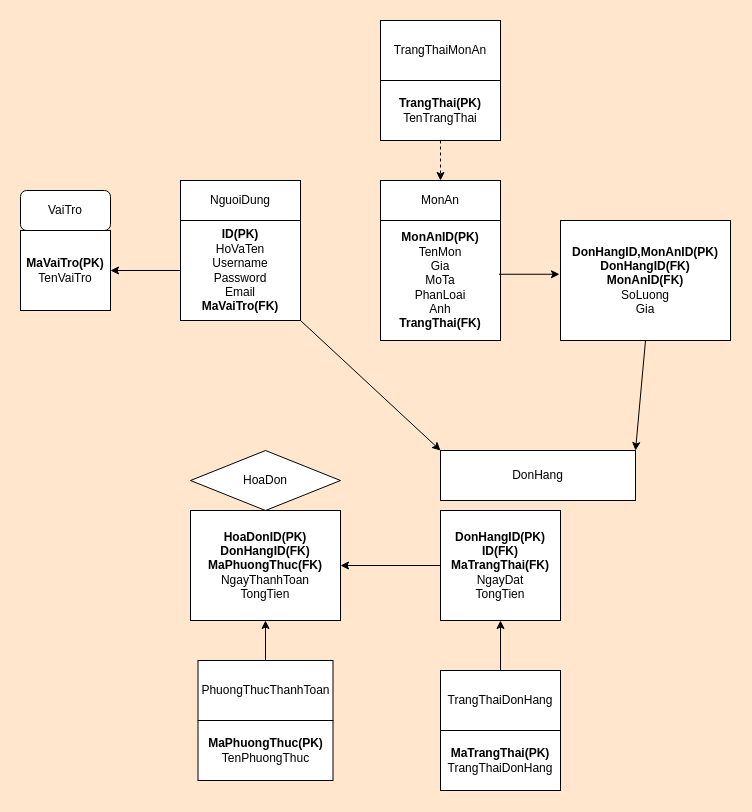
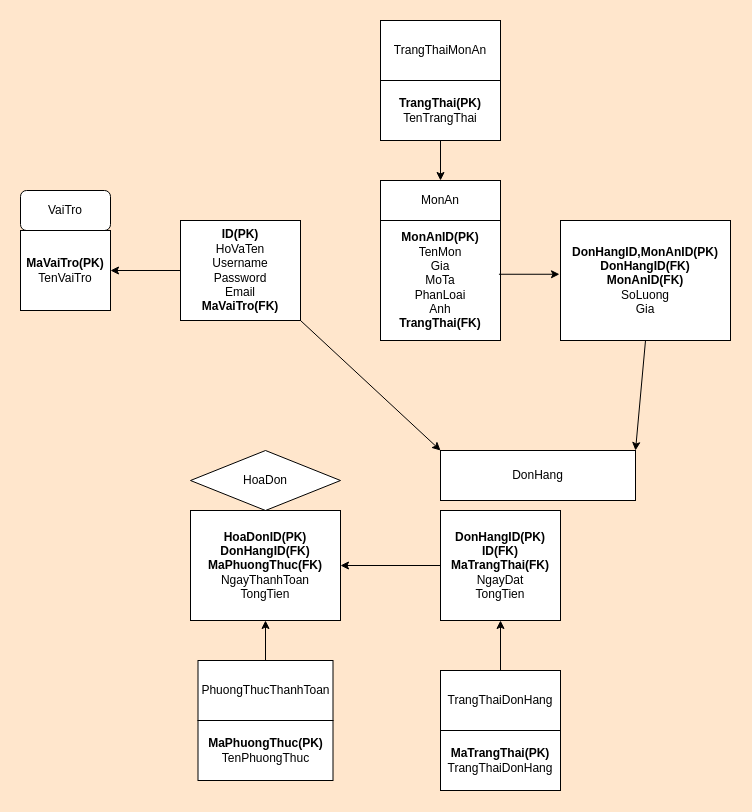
(441, 157) -> (441, 157)
(241, 201) -> none
